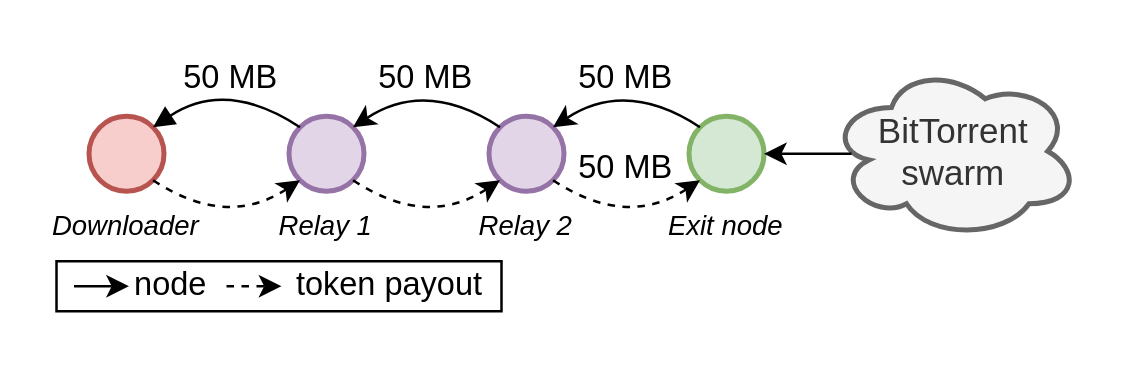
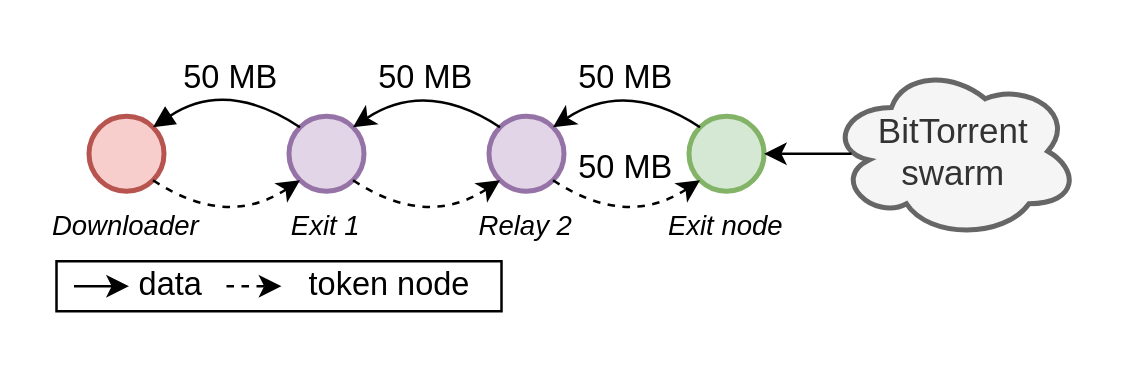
(326, 226) -> (326, 226)
(171, 284) -> (171, 284)
(390, 284) -> (390, 284)
